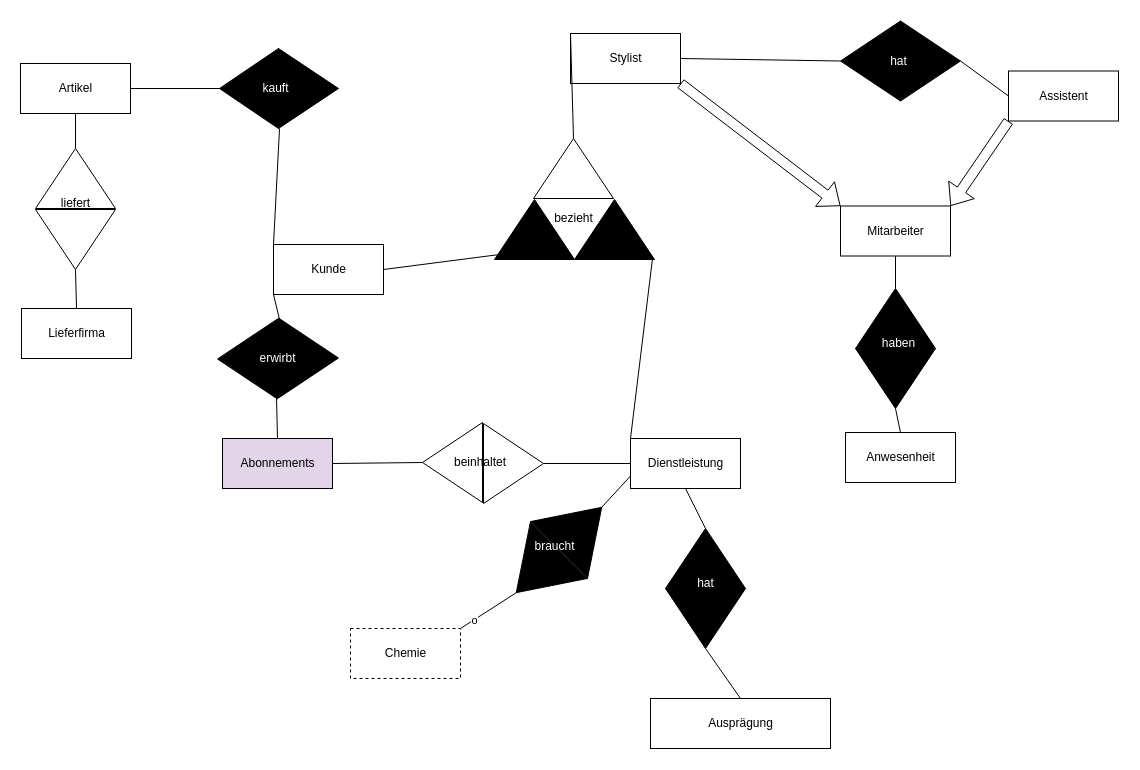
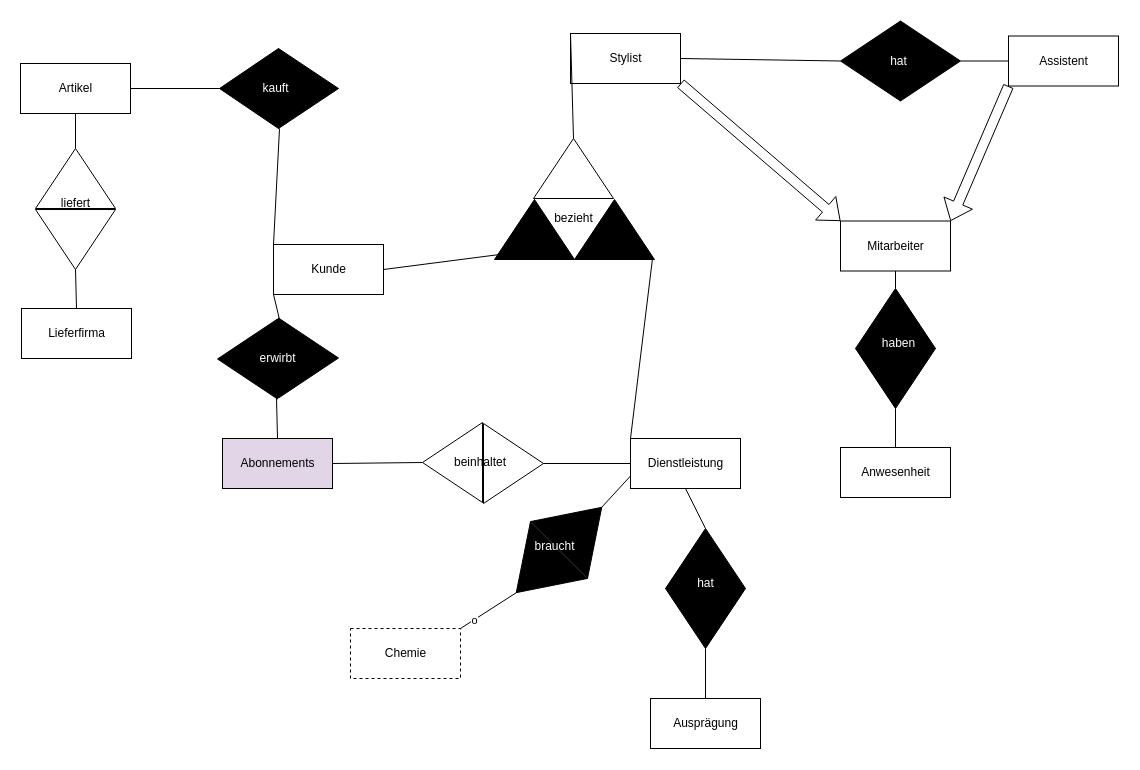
(1064, 96) -> (1064, 61)
(896, 231) -> (896, 246)
(901, 458) -> (896, 473)
(741, 724) -> (706, 724)
